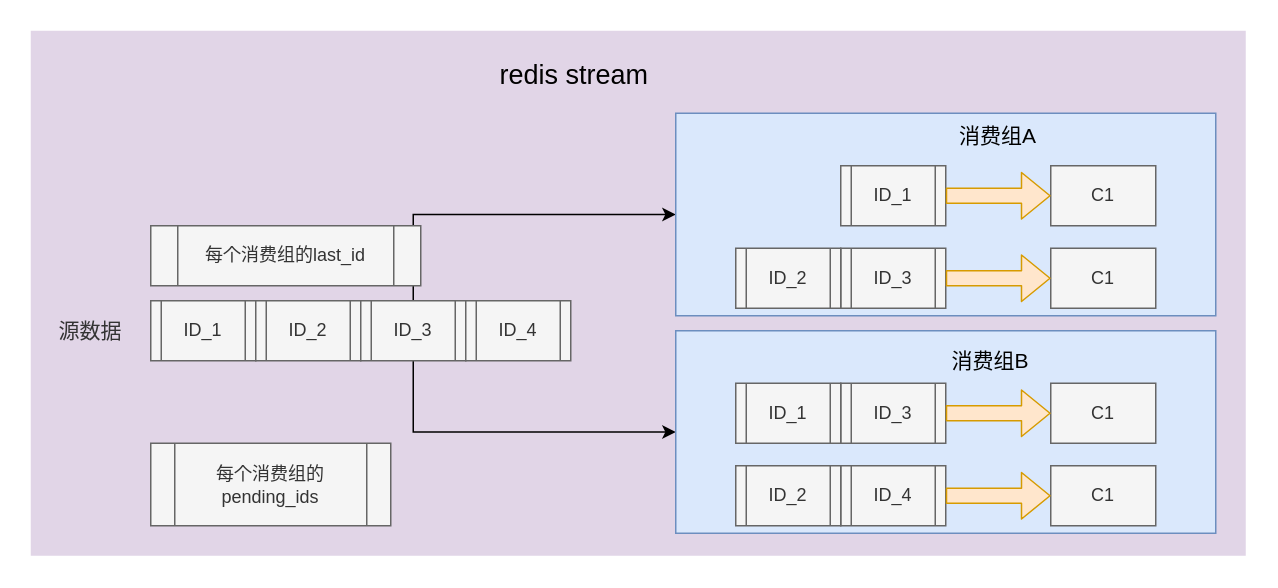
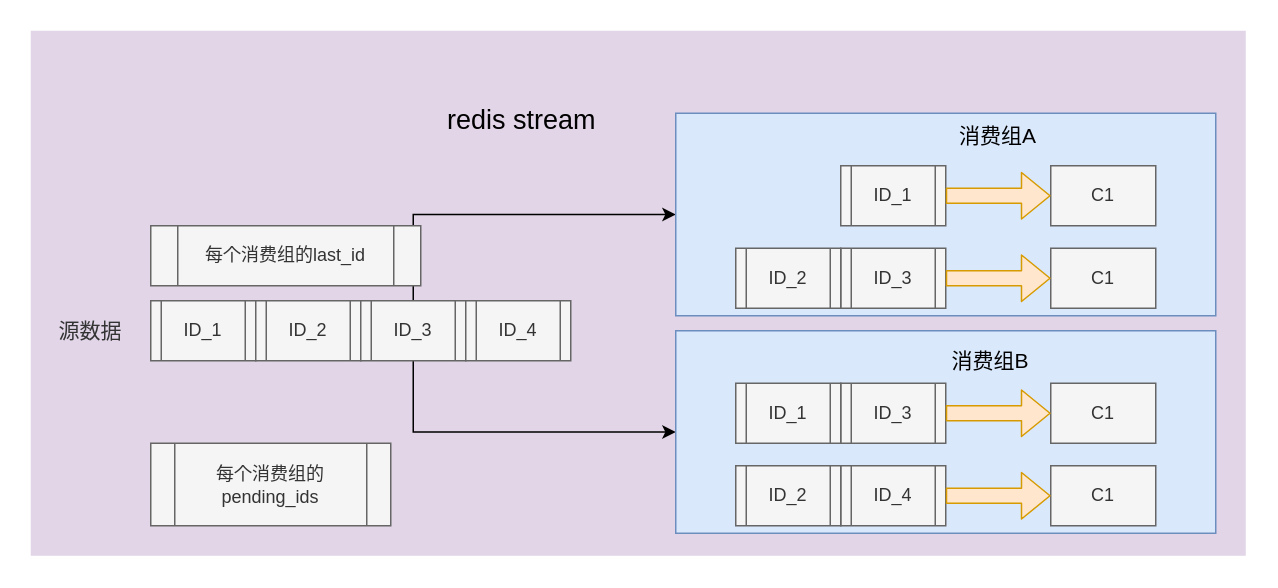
(575, 76) -> (522, 121)
